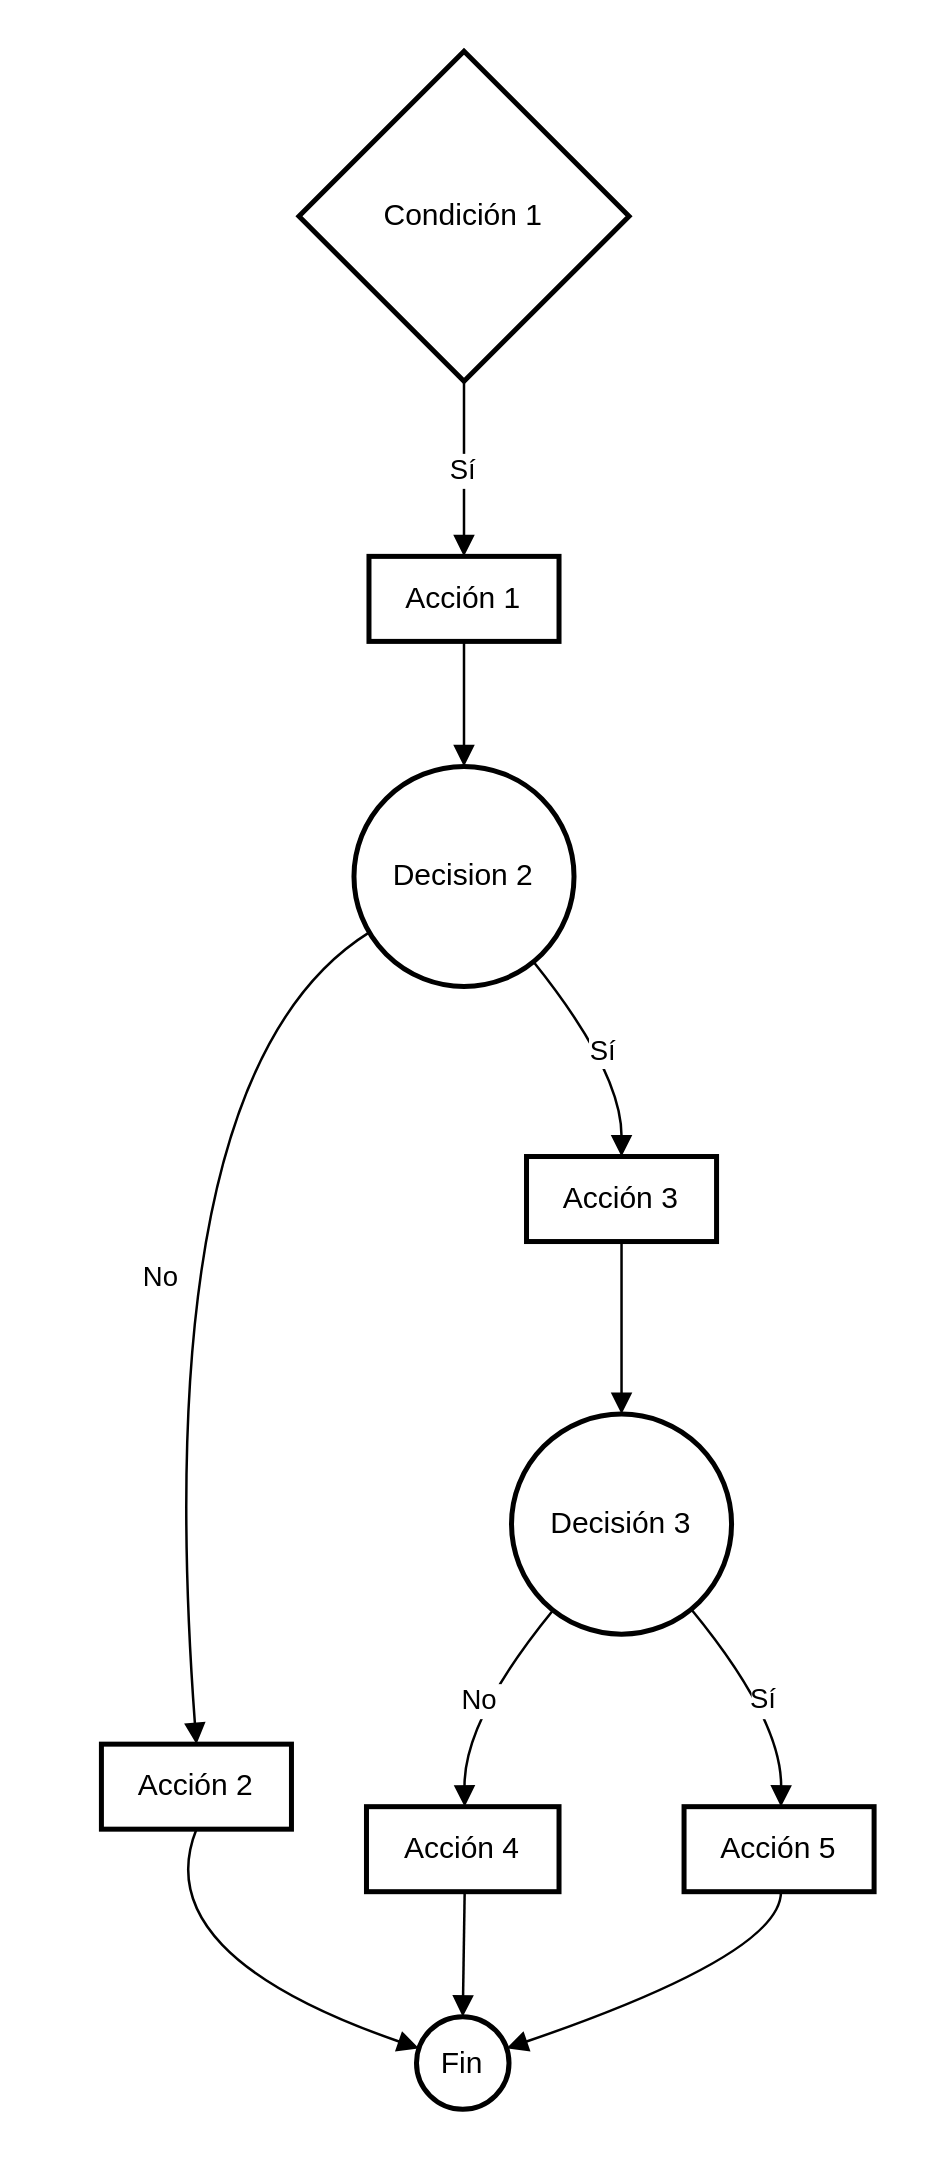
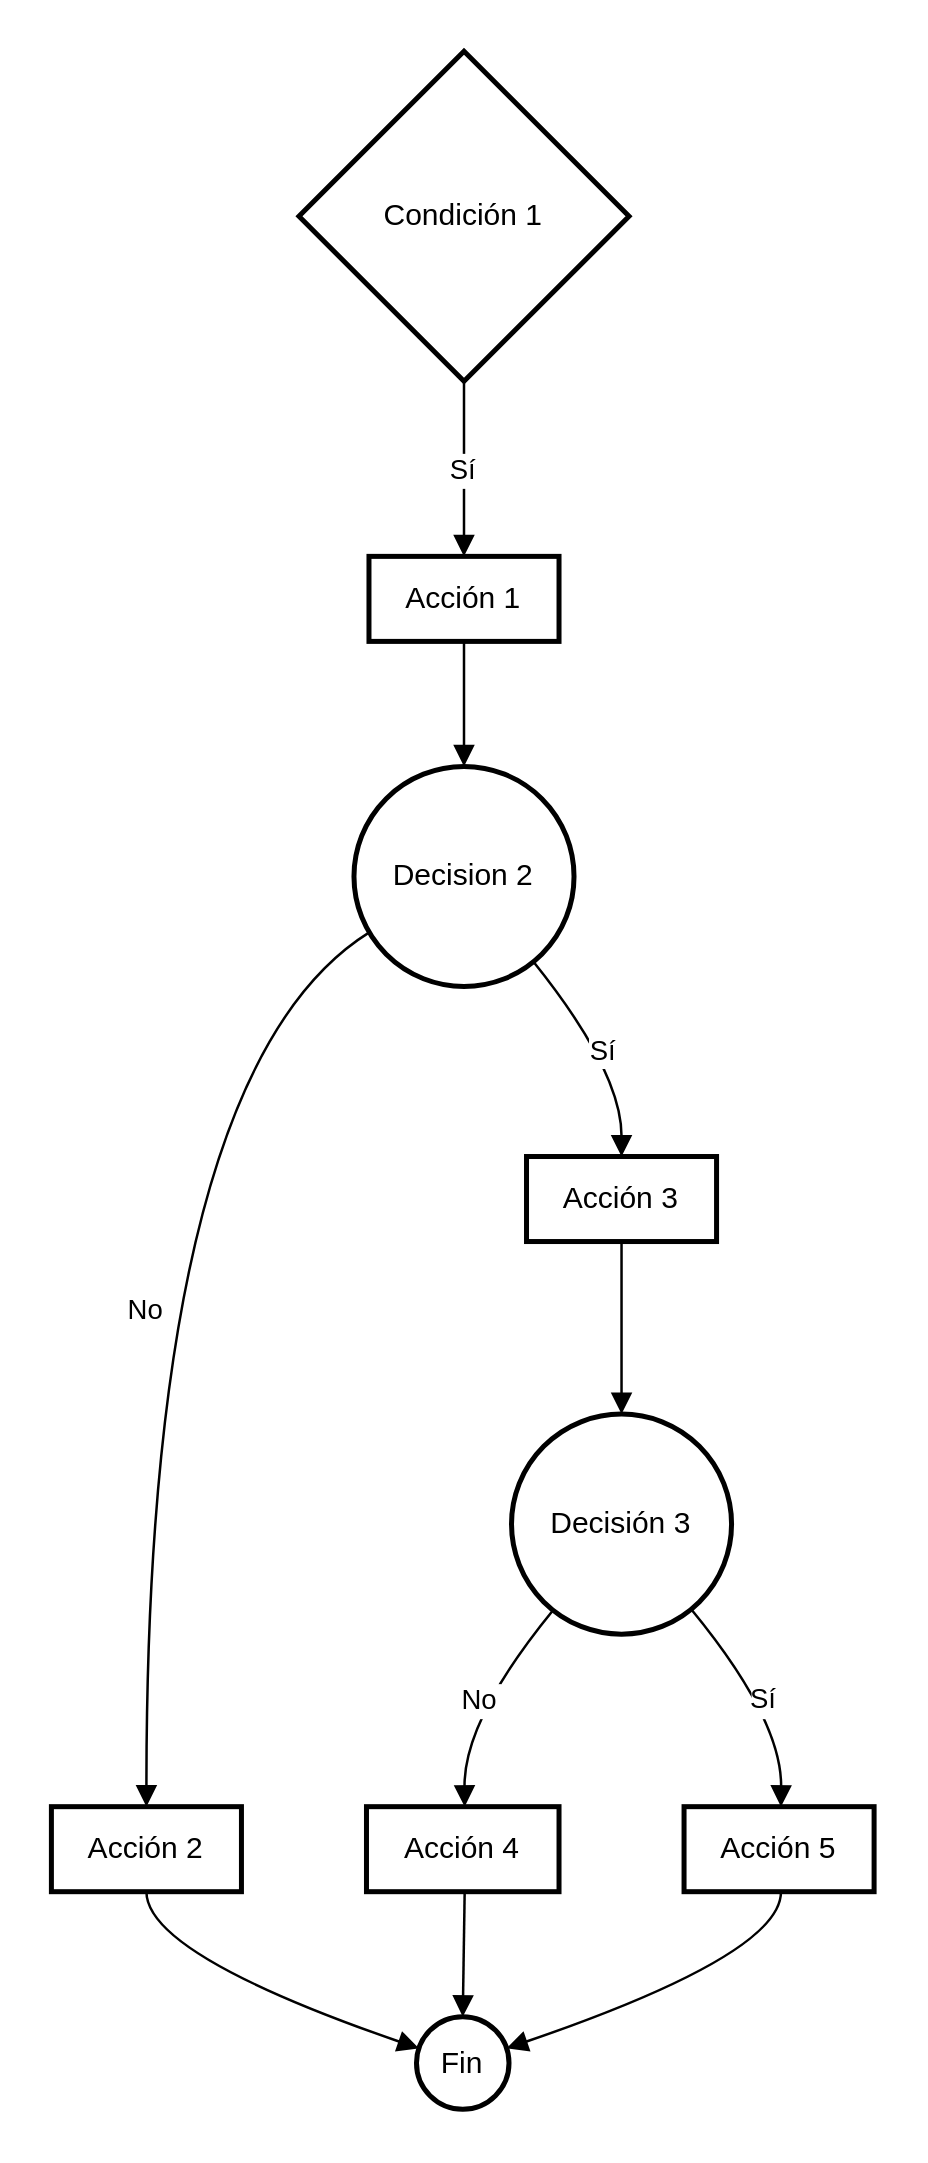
(196, 1786) -> (146, 1849)
